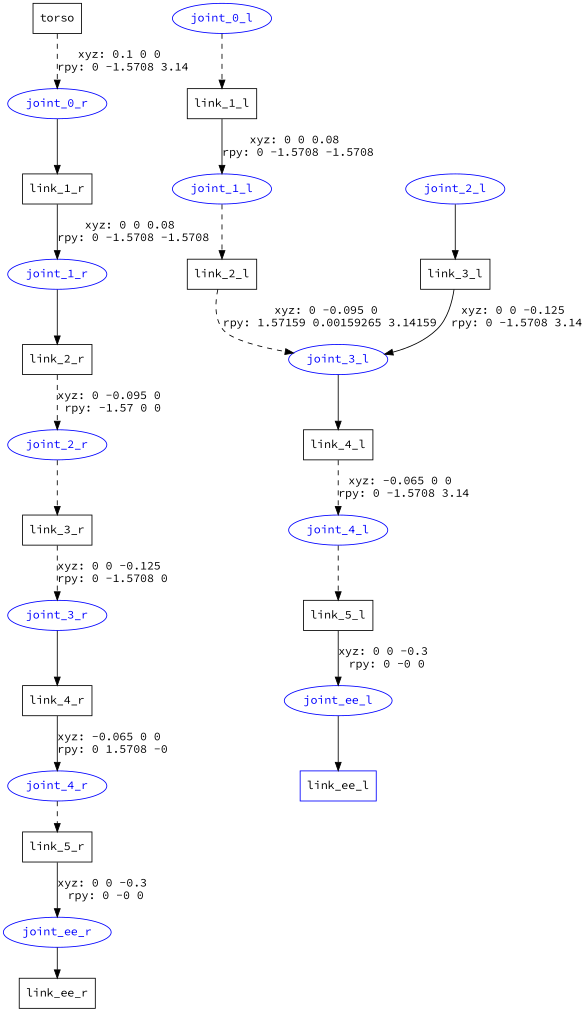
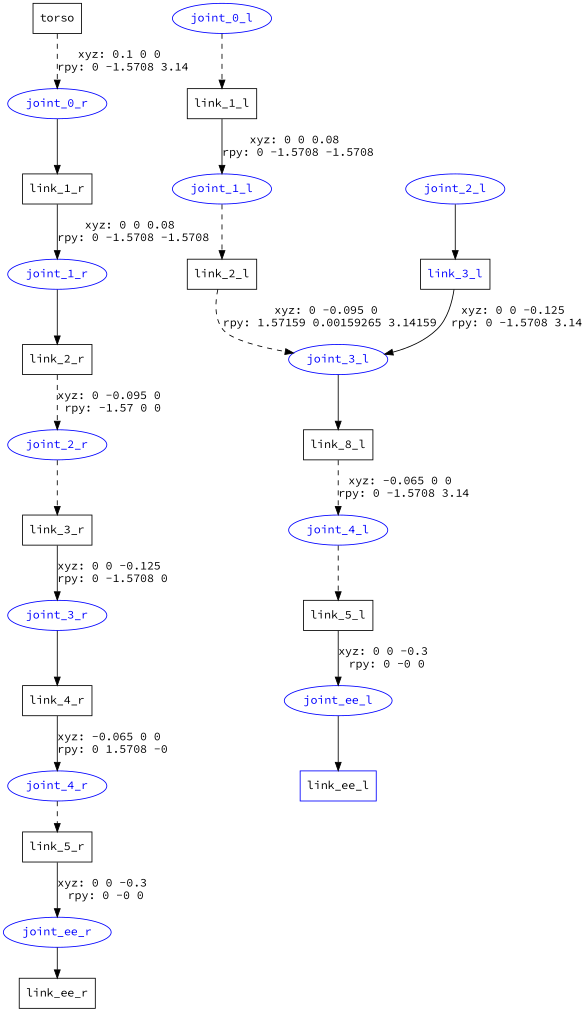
(455, 274) -> (455, 274)
(338, 445) -> (338, 445)
(57, 569) -> (57, 569)
